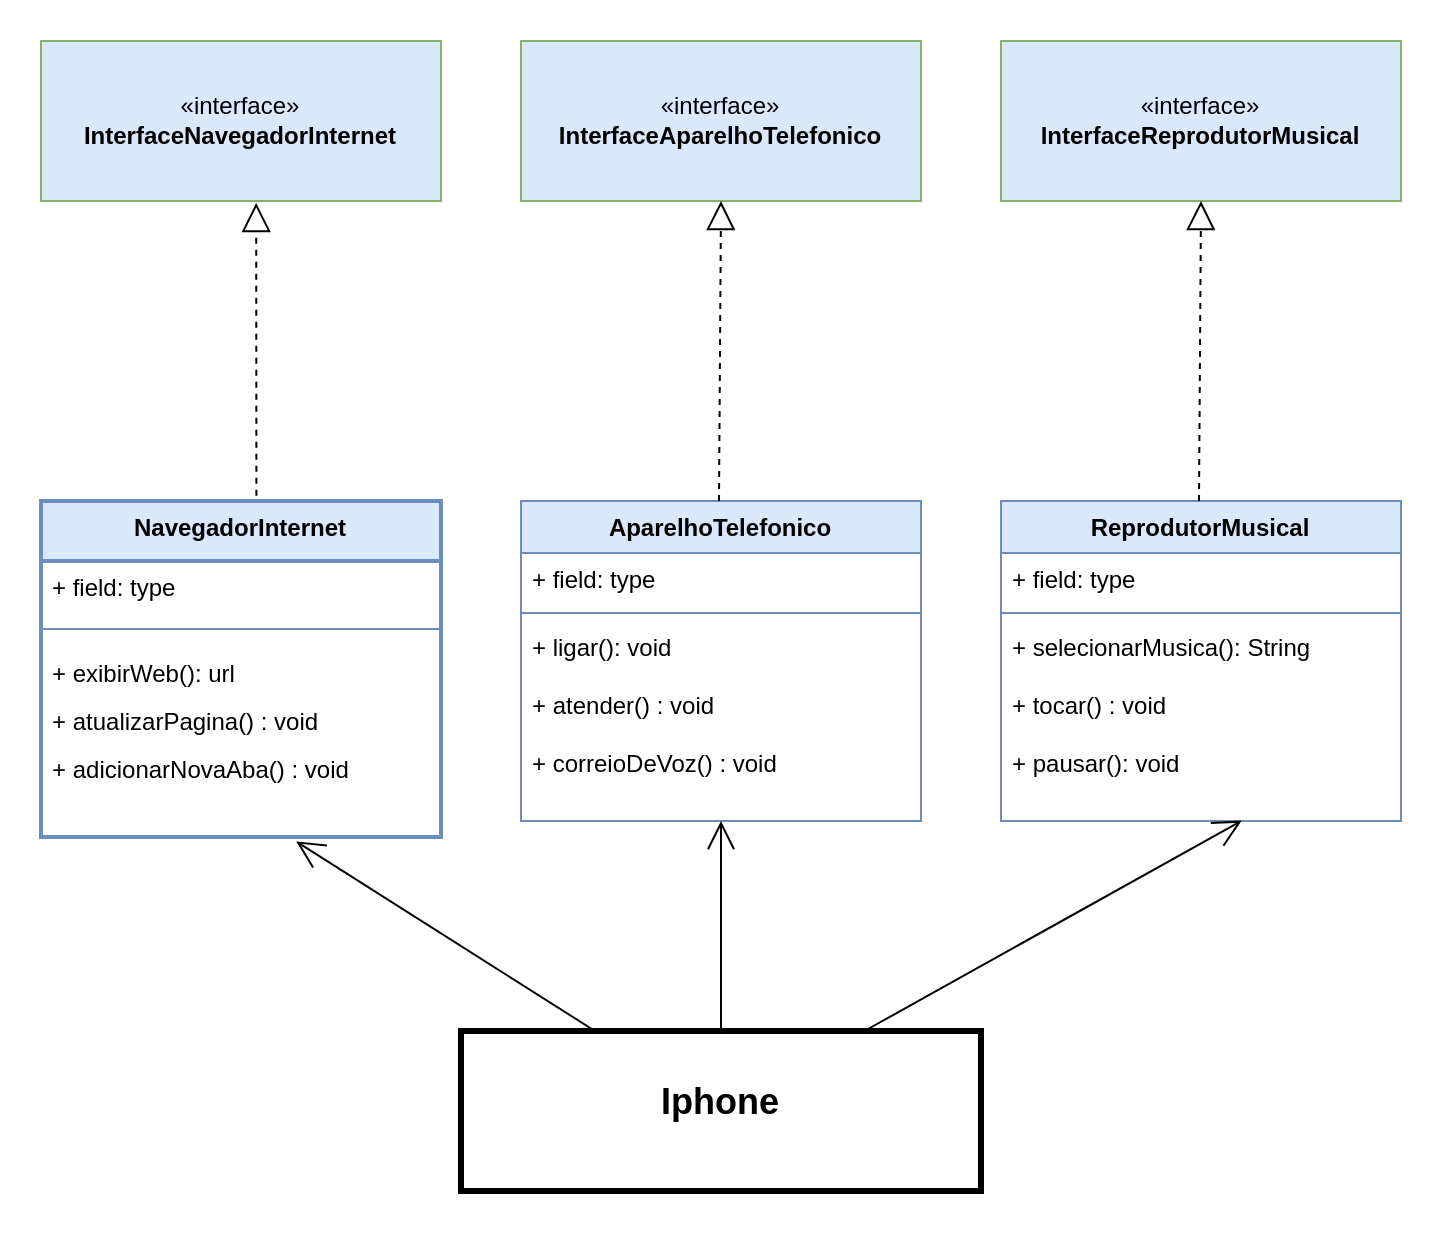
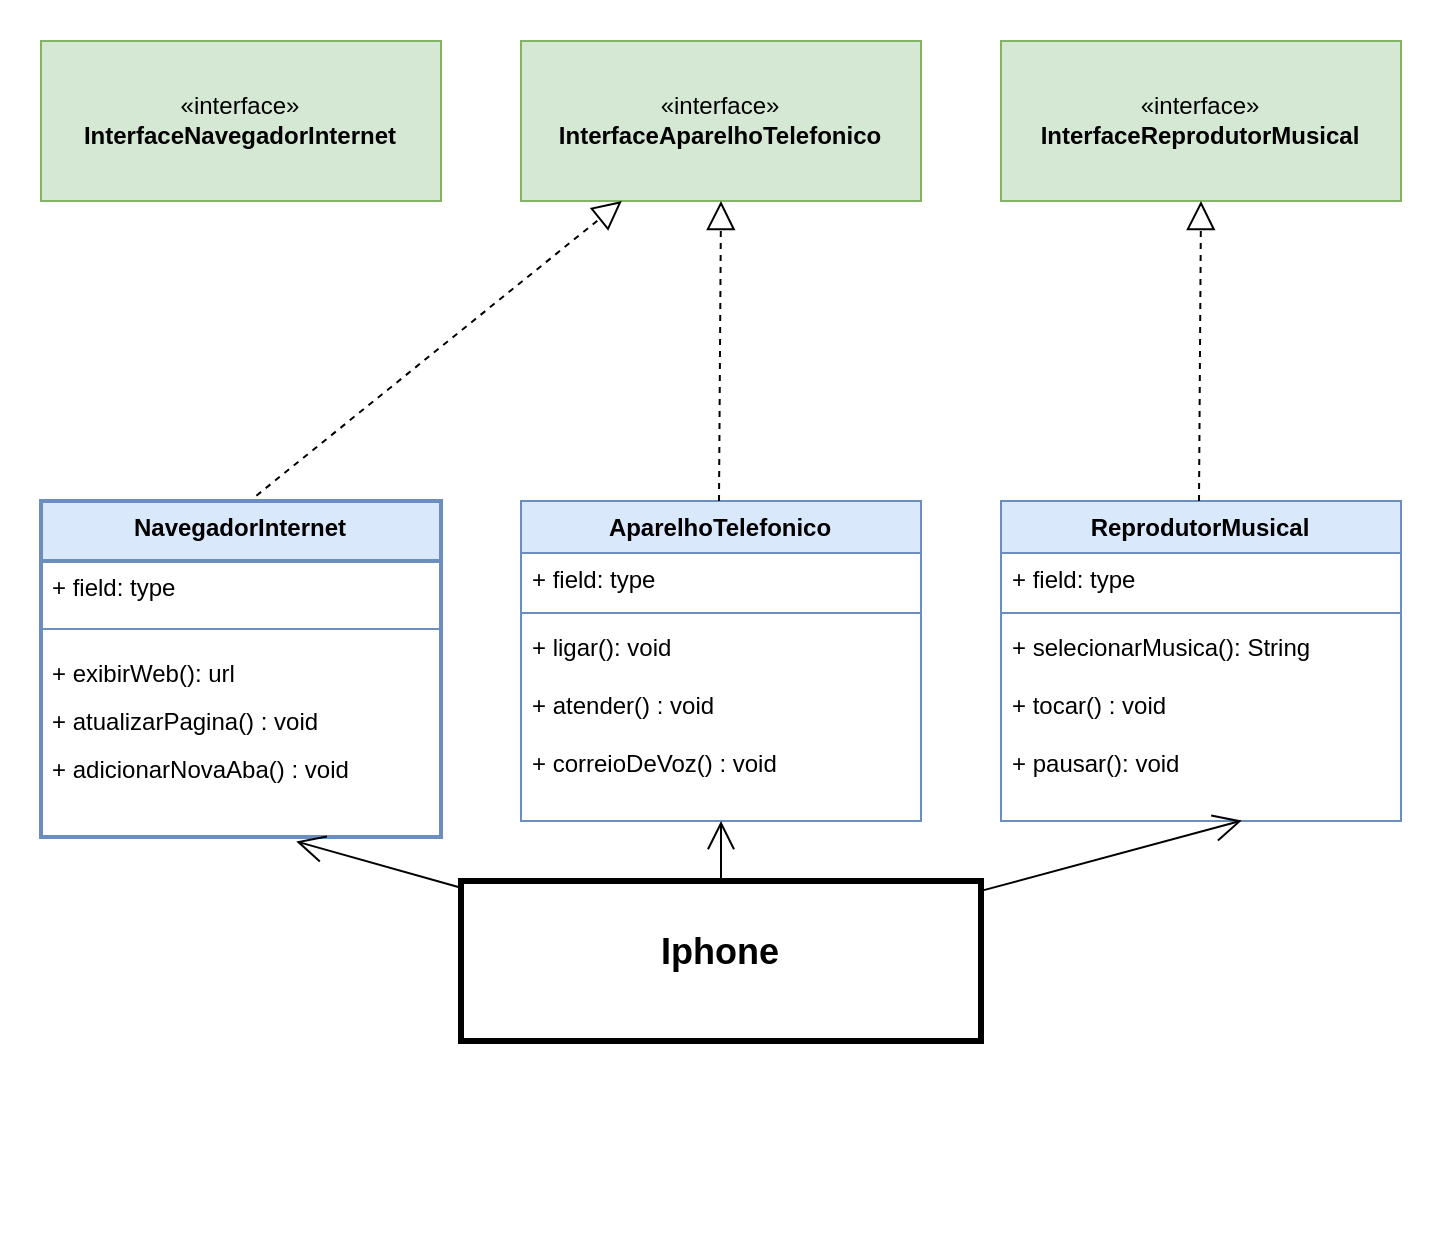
(241, 121) -> (241, 121)
(721, 121) -> (721, 121)
(1201, 121) -> (1201, 121)
(256, 363) -> (428, 358)
(721, 1111) -> (721, 961)
